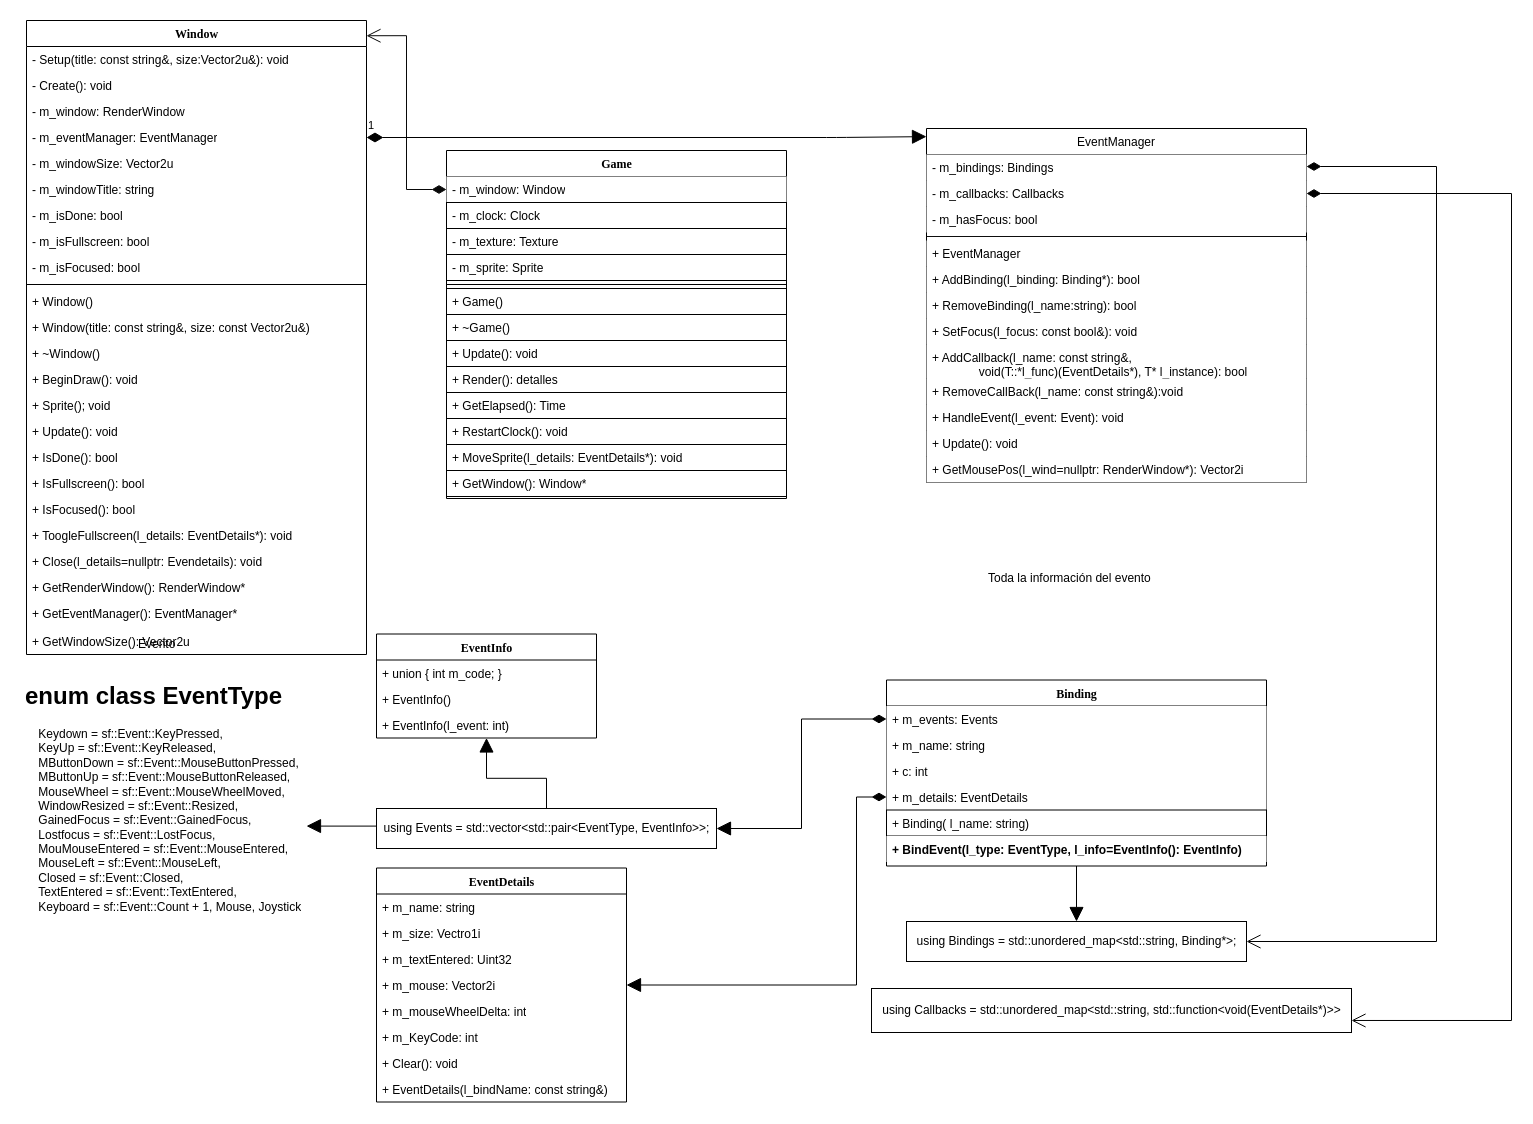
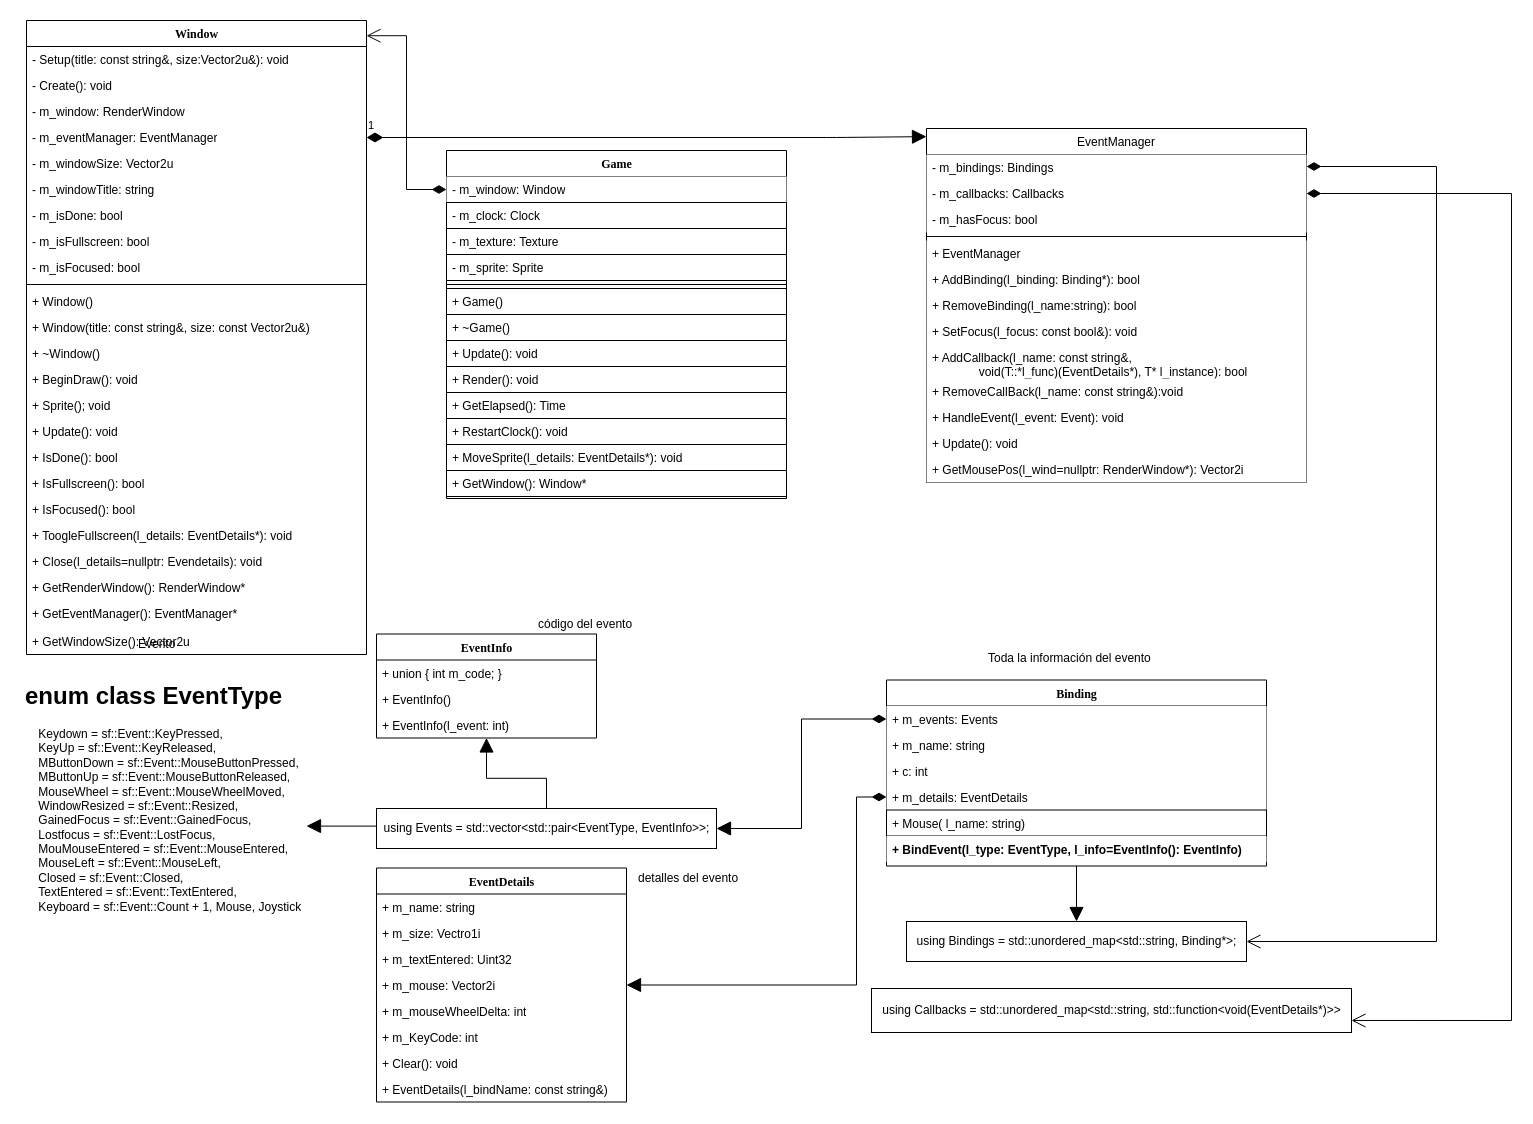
(512, 381) -> (500, 381)
(1077, 579) -> (1077, 659)
none -> (592, 624)
(967, 825) -> (964, 825)
none -> (692, 878)
